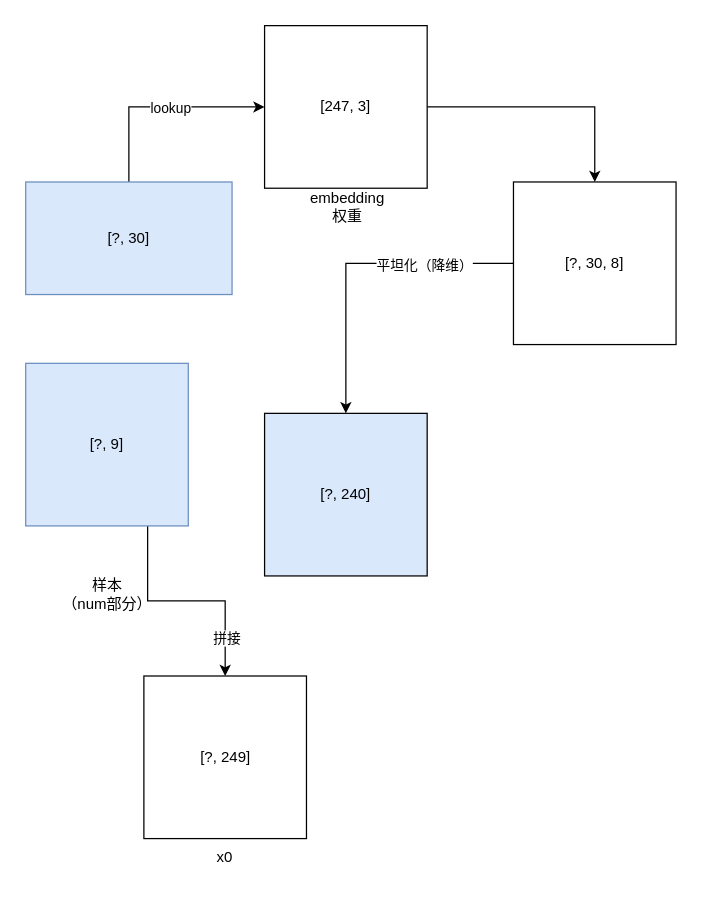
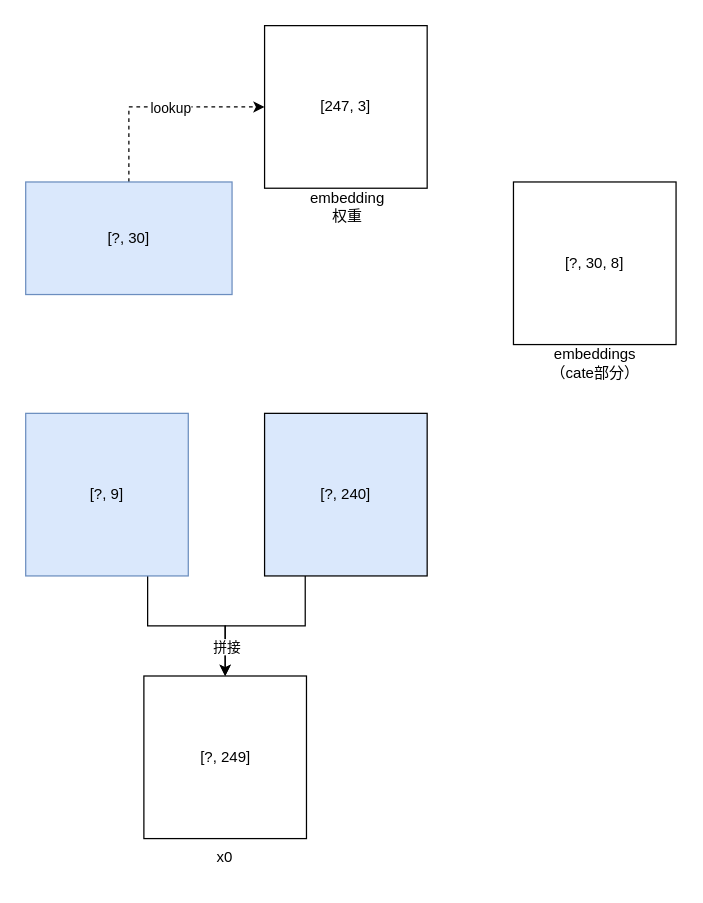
(544, 107) -> none
(129, 132) -> (129, 132)
(346, 298) -> none
none -> (594, 363)
(107, 444) -> (107, 494)
(107, 594) -> none
none -> (292, 626)
